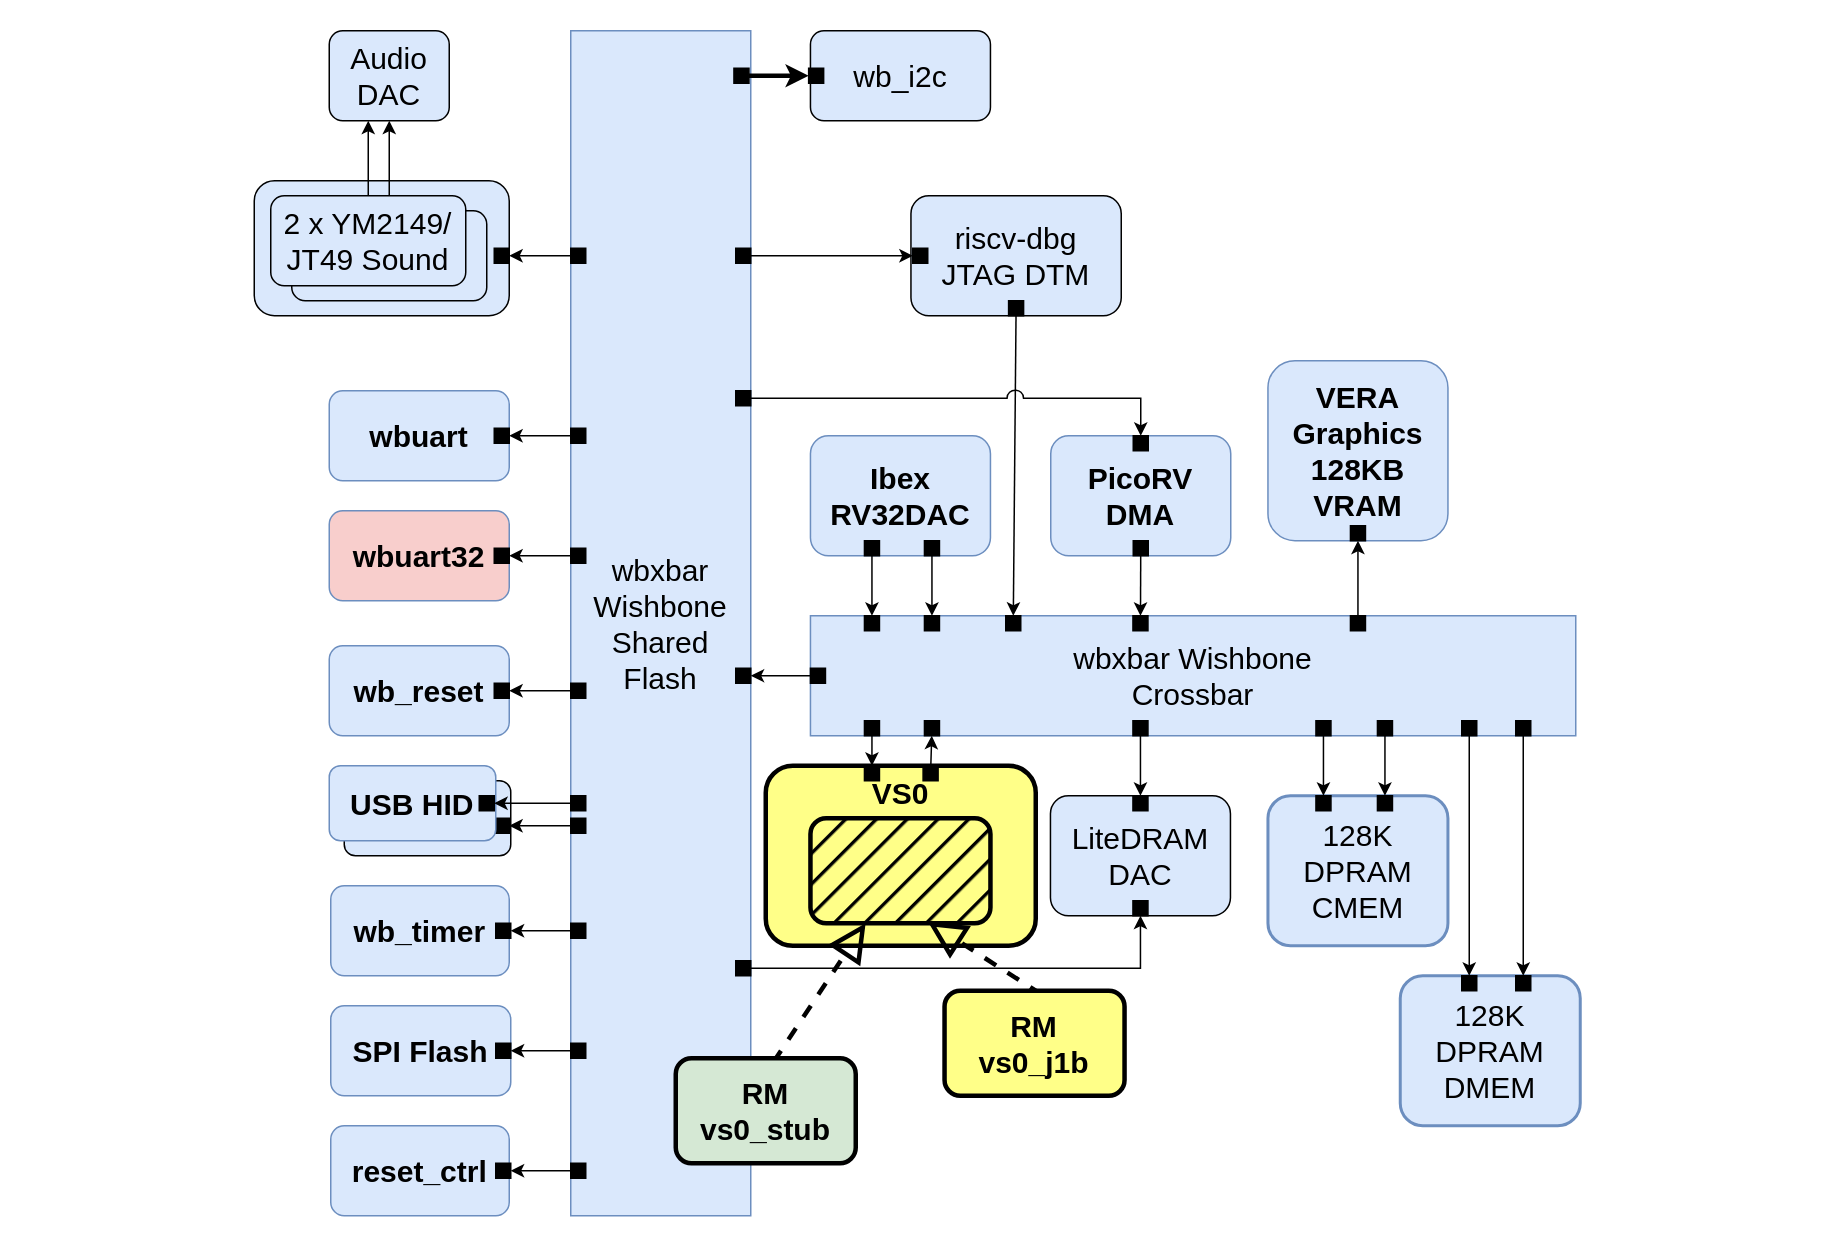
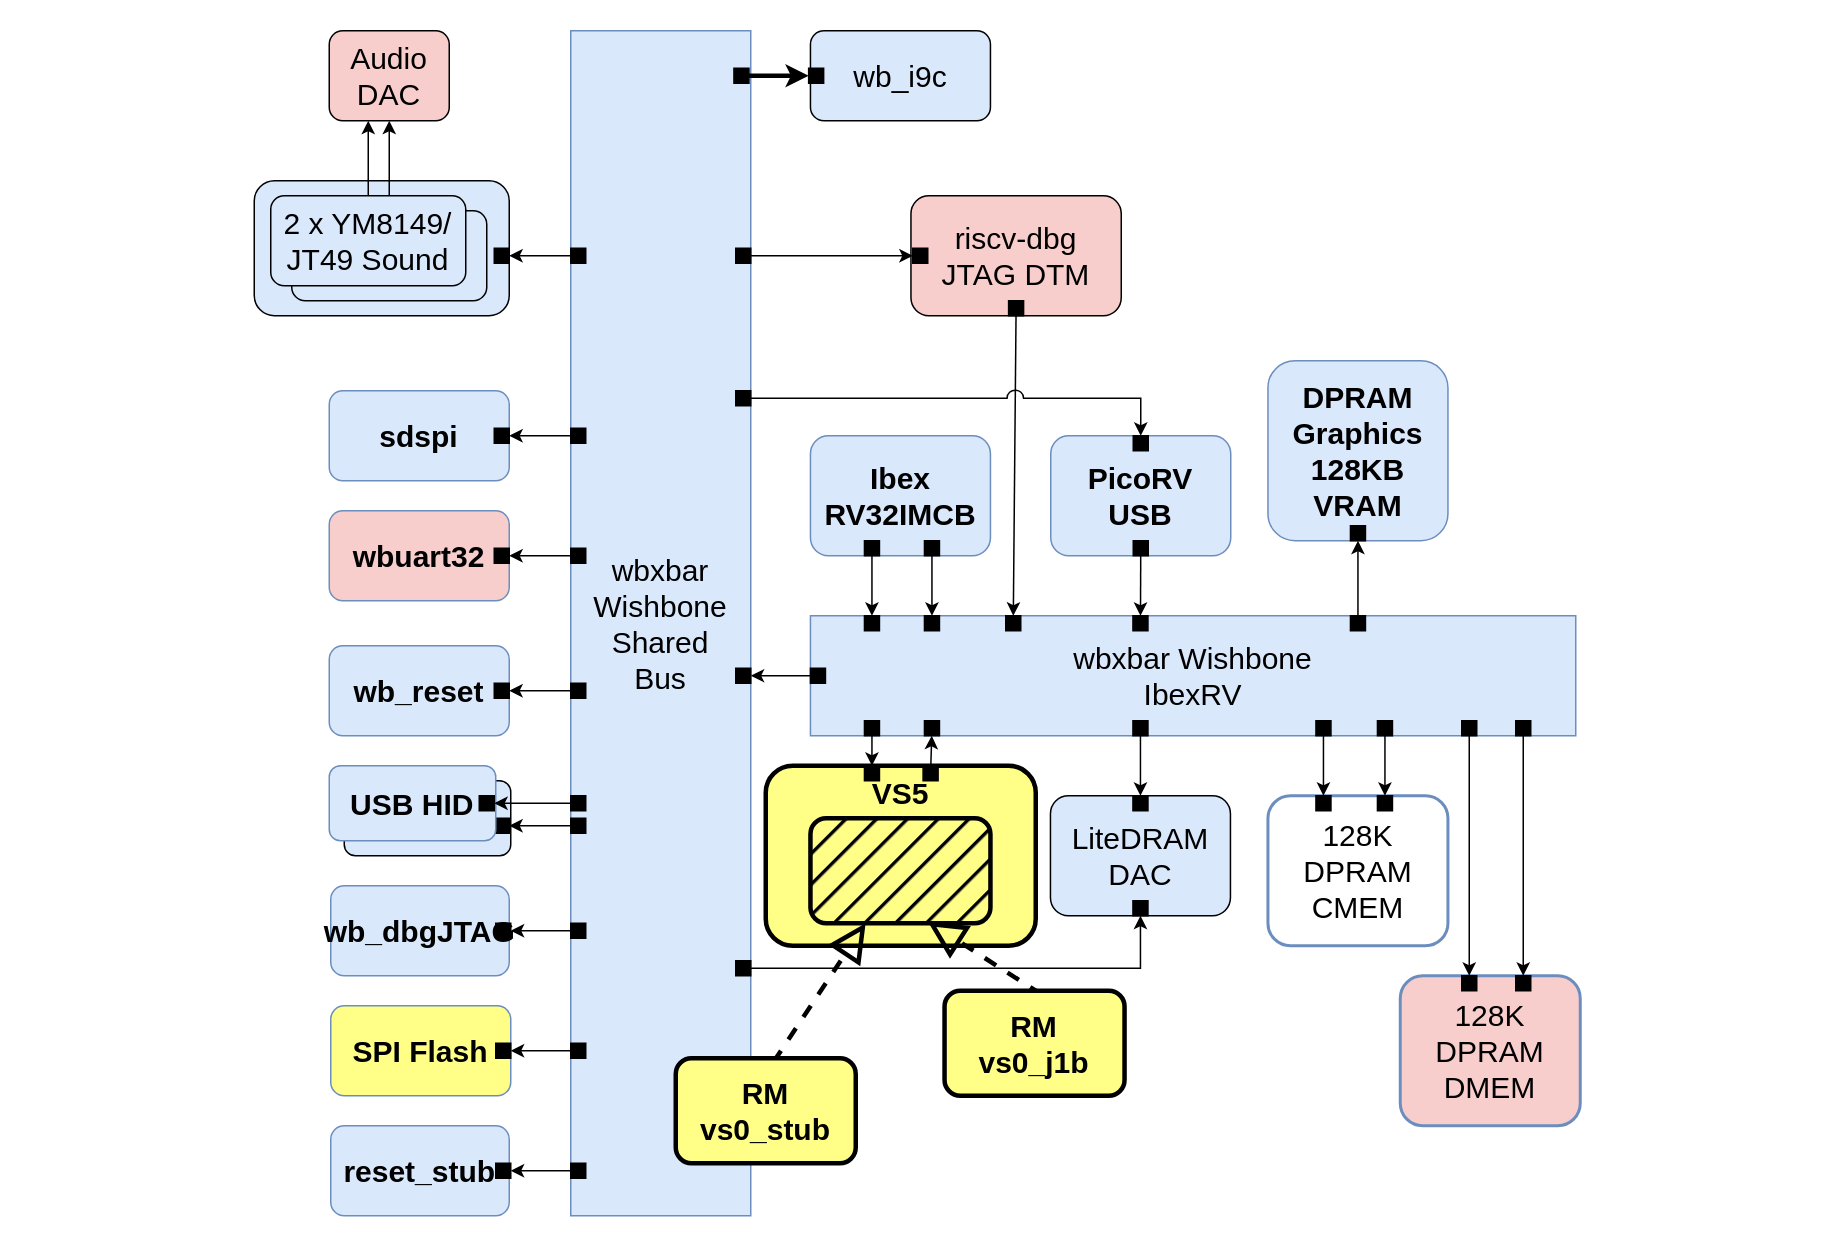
(389, 76) -> (389, 76)
(901, 76) -> (901, 76)
(368, 241) -> (368, 241)
(1016, 256) -> (1016, 256)
(419, 436) -> (419, 436)
(1358, 451) -> (1358, 451)
(901, 496) -> (901, 496)
(1141, 496) -> (1141, 496)
(661, 623) -> (661, 623)
(1193, 676) -> (1193, 676)
(901, 794) -> (901, 794)
(1358, 871) -> (1358, 871)
(420, 931) -> (420, 931)
(421, 1051) -> (421, 1051)
(1490, 1051) -> (1490, 1051)
(766, 1111) -> (766, 1111)
(420, 1171) -> (420, 1171)
